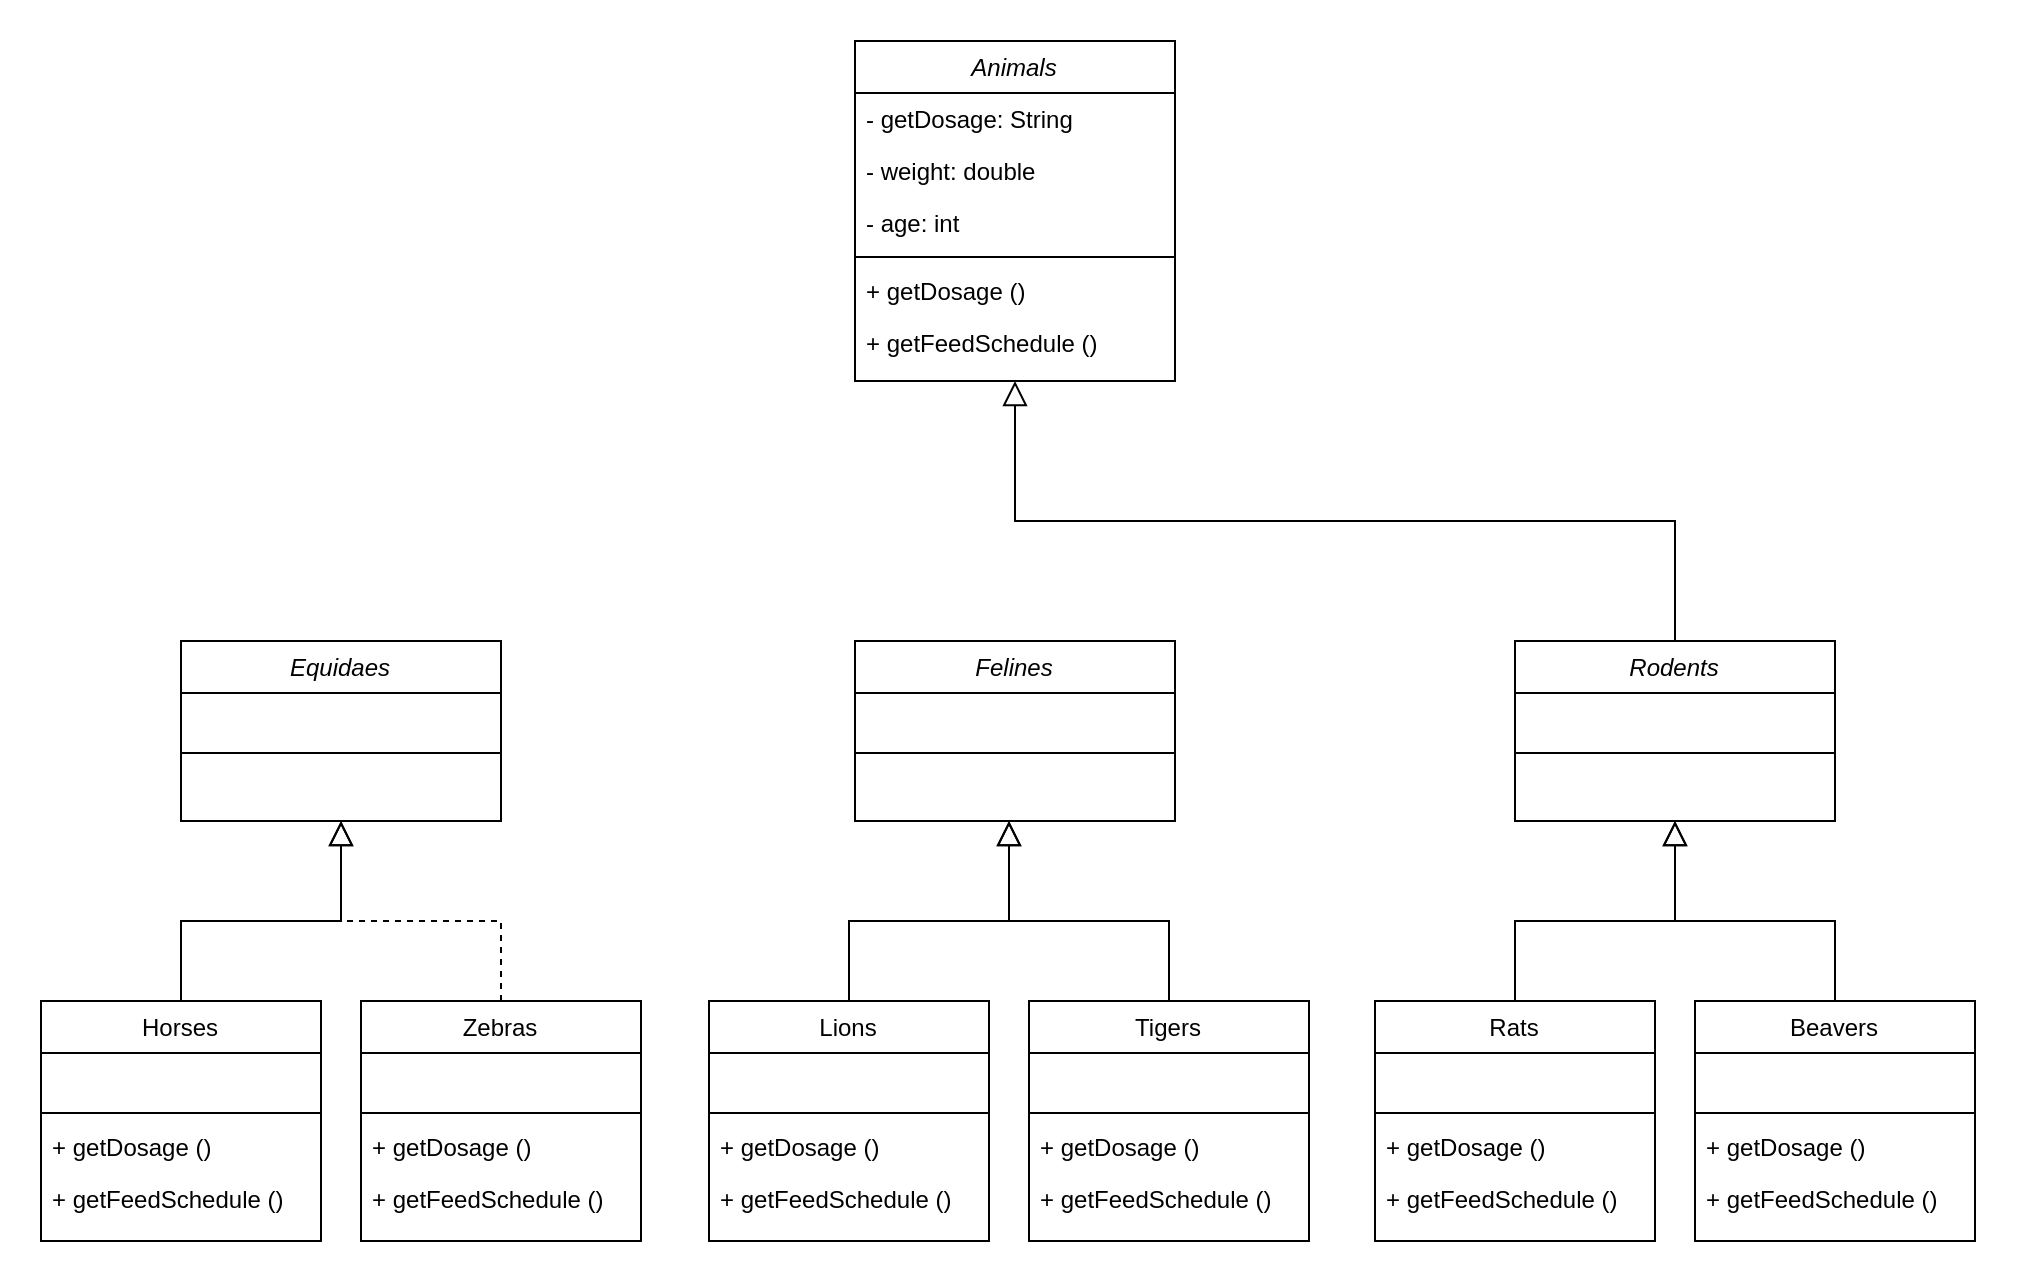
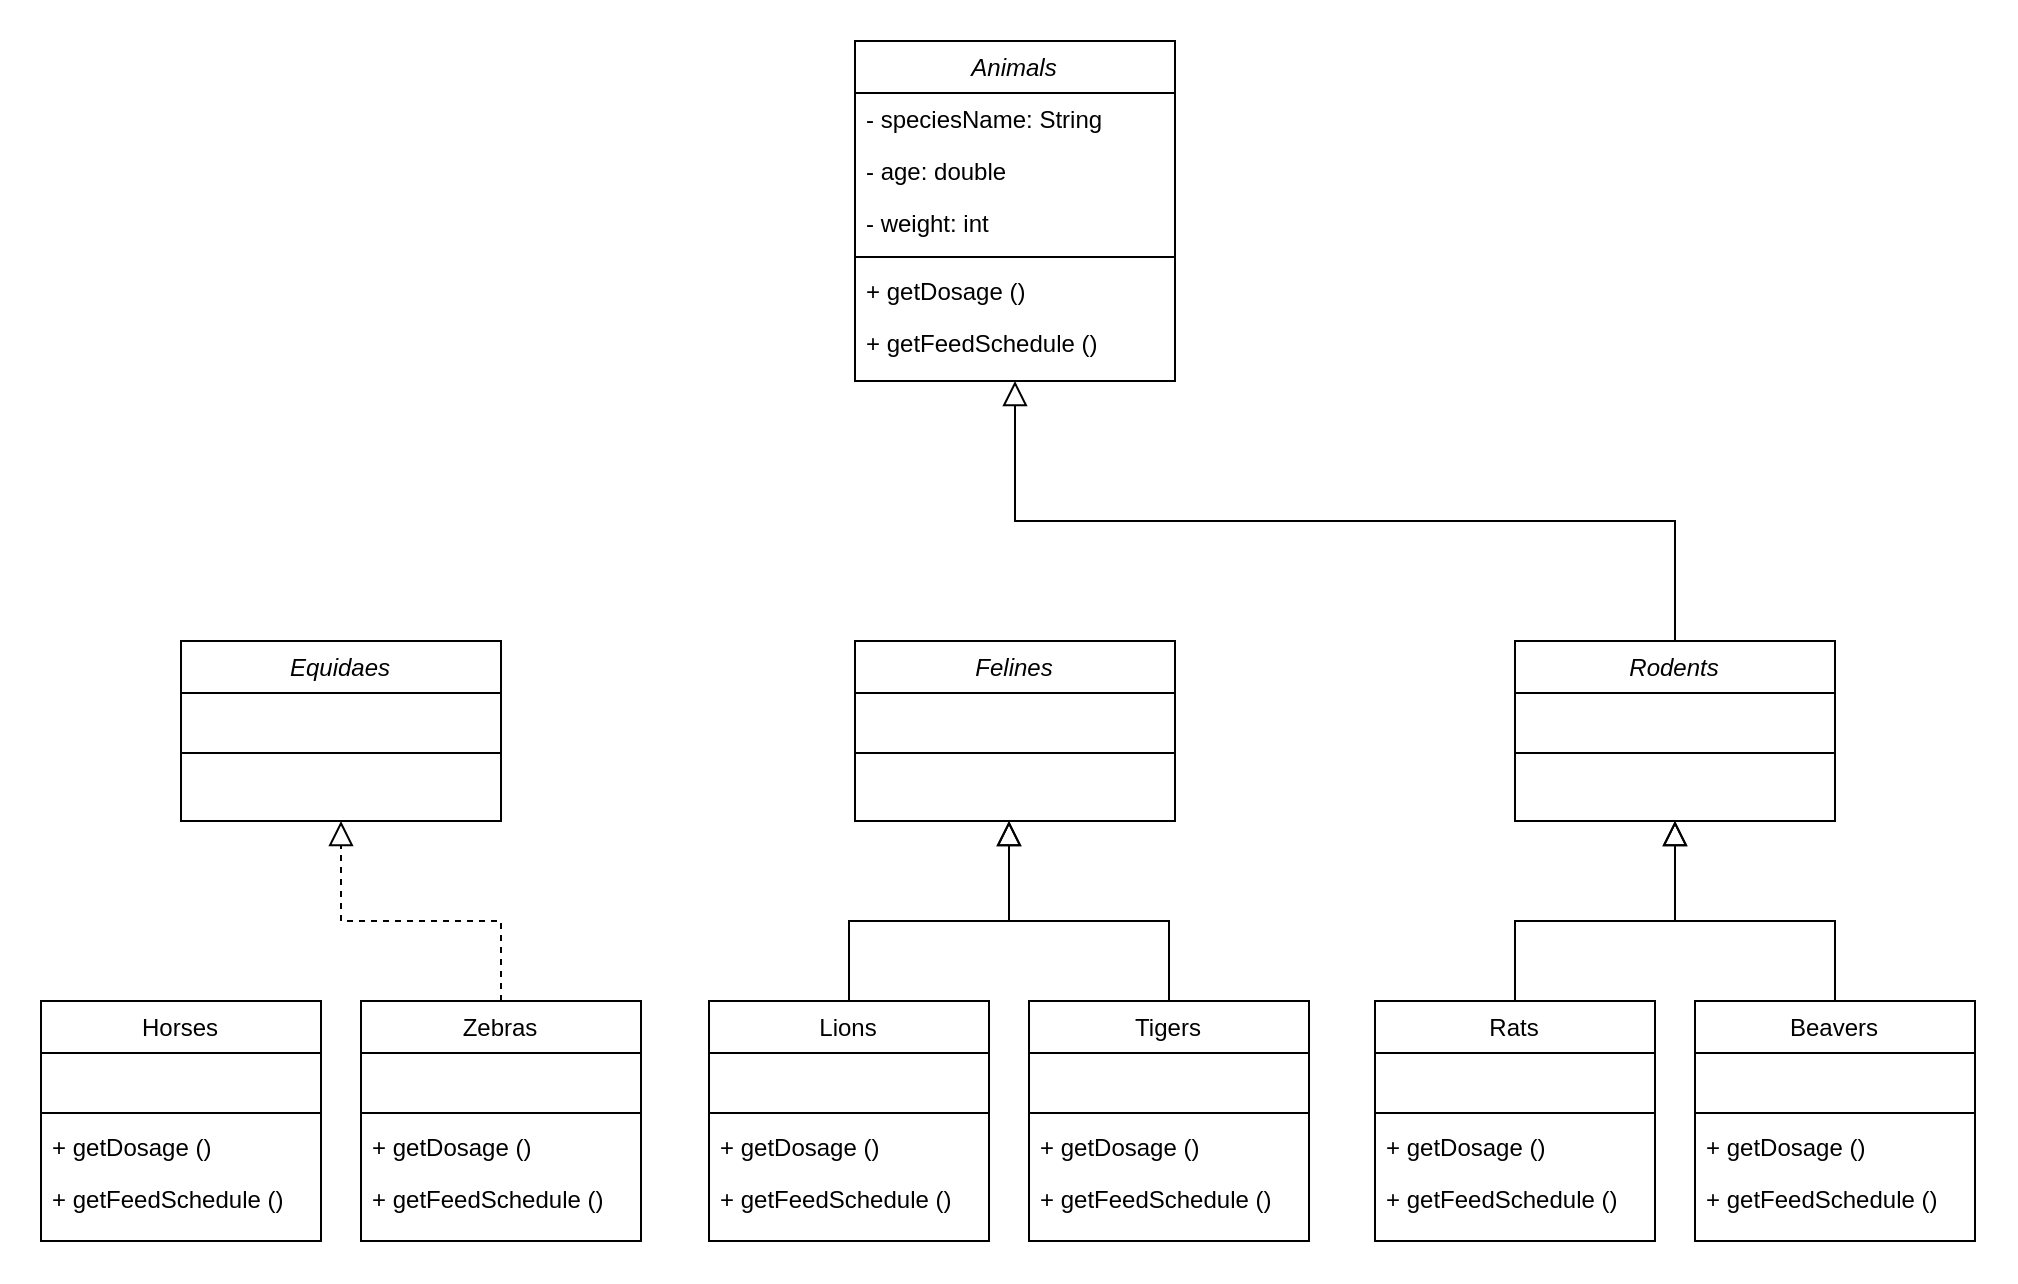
(981, 120) -> (992, 120)
(958, 172) -> (941, 172)
(921, 224) -> (938, 224)
(219, 921) -> none
